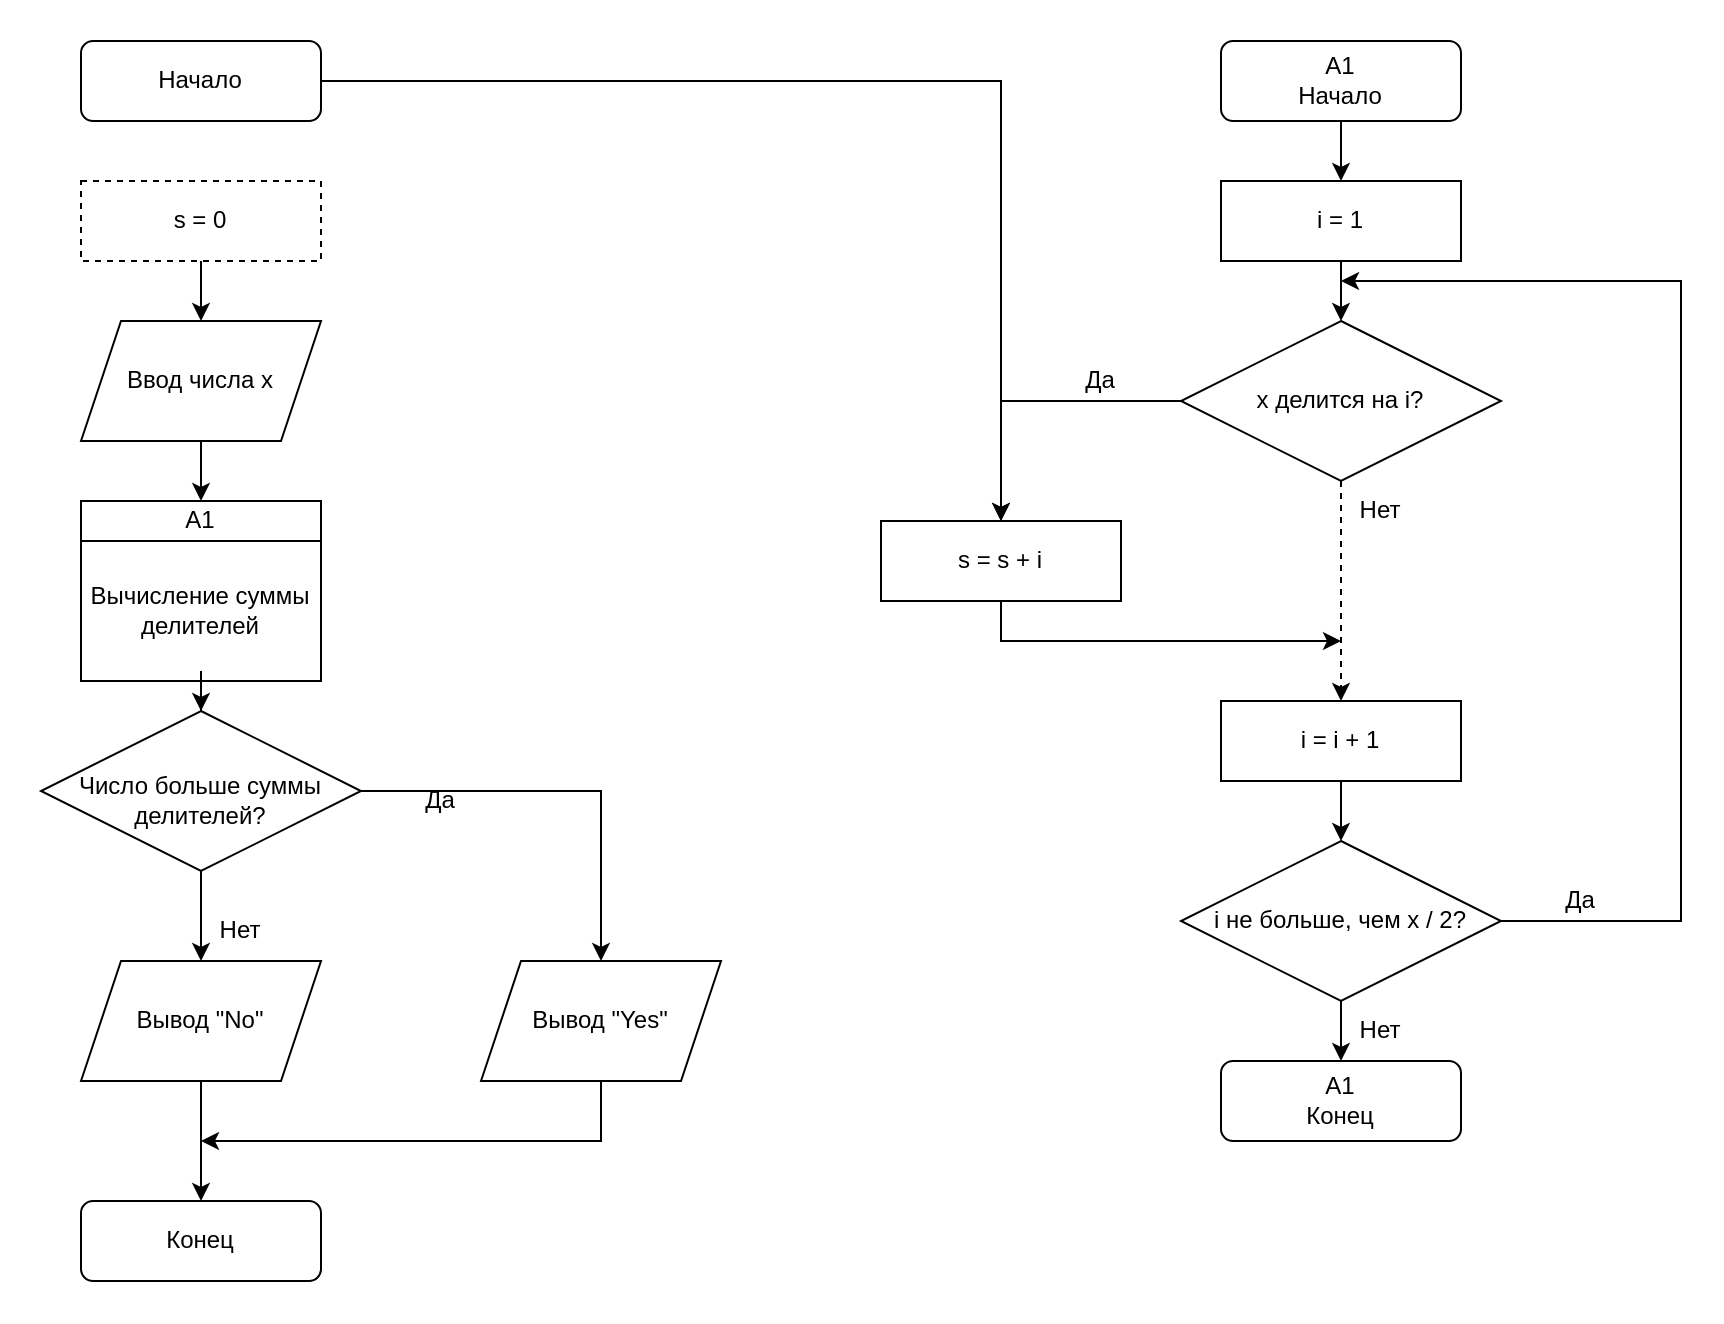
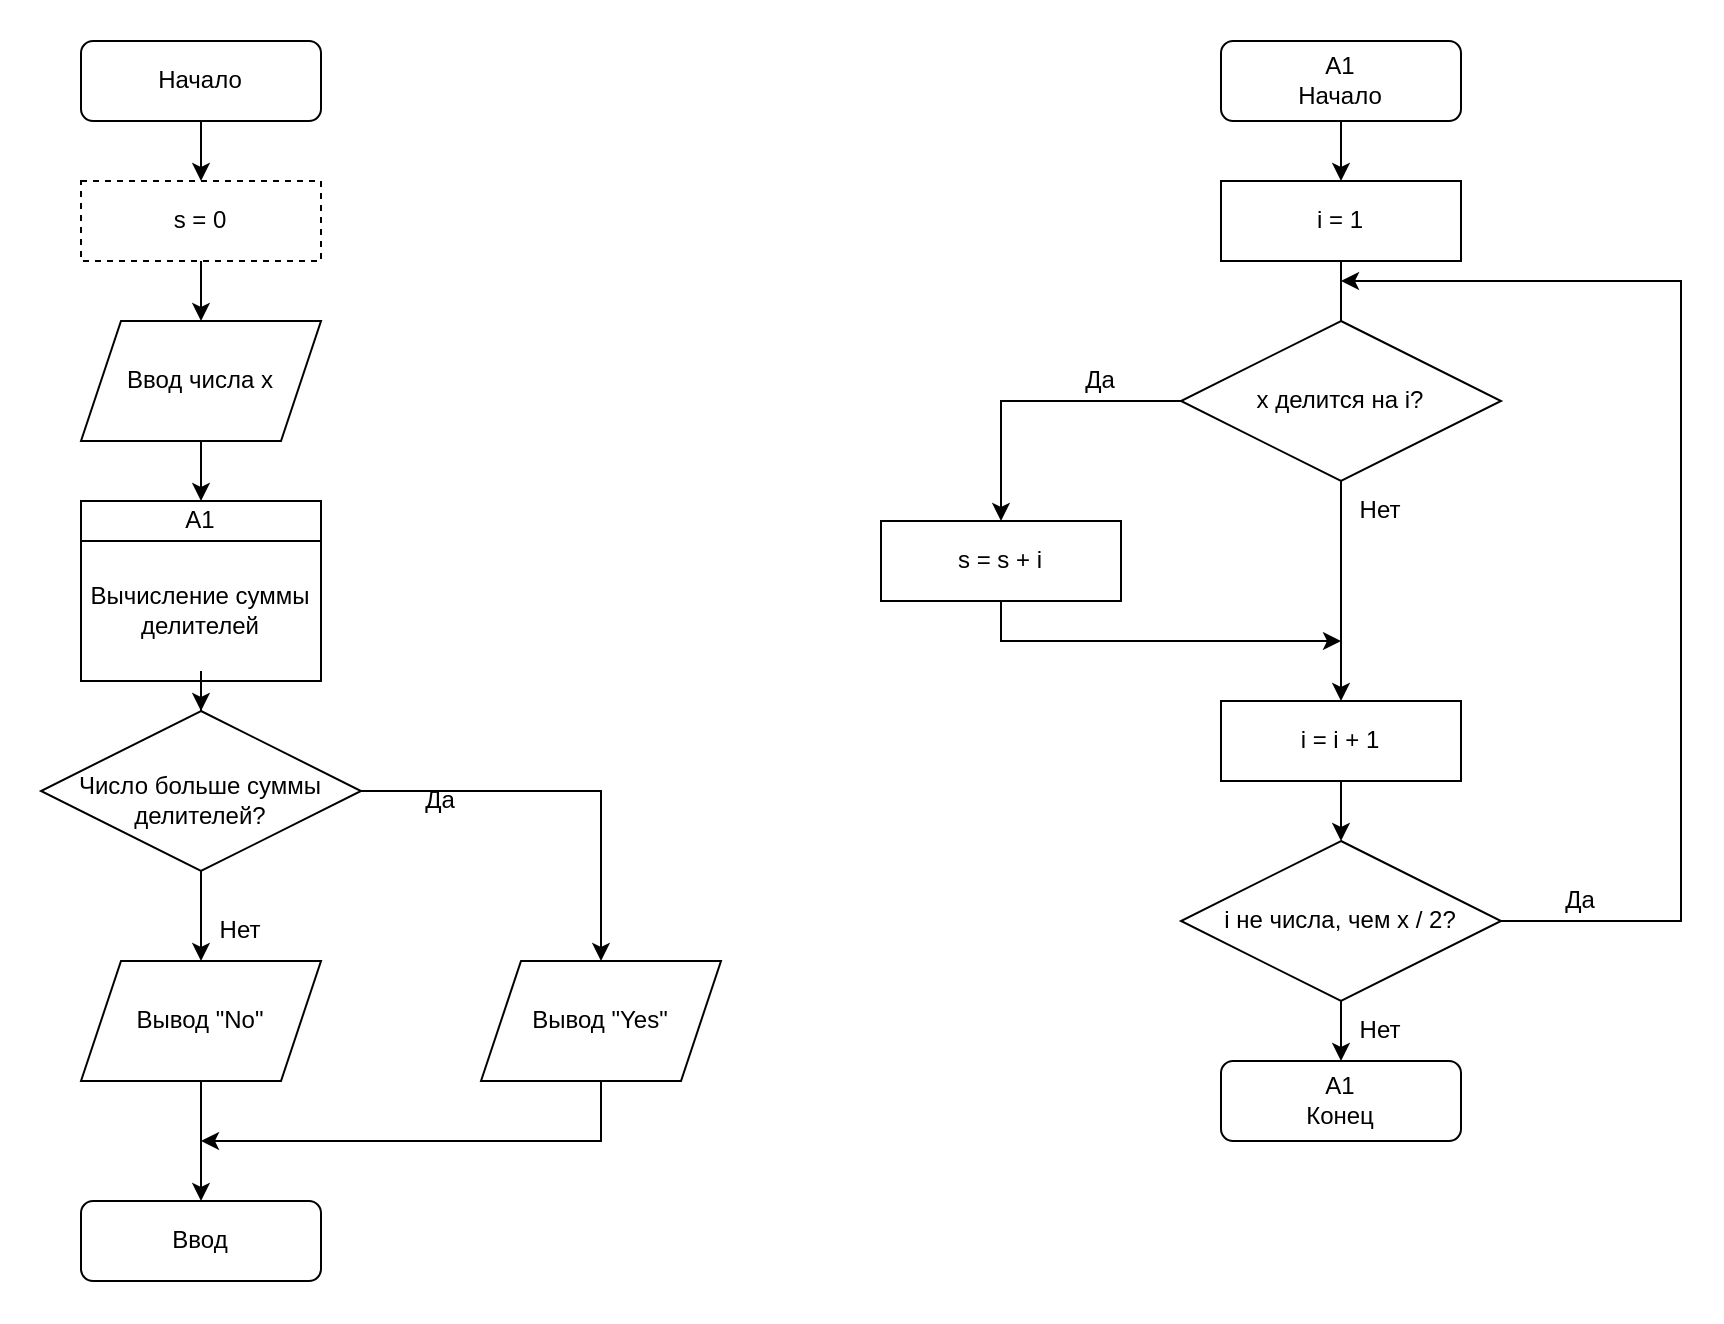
(819, 81) -> (201, 158)
(1341, 306) -> (1341, 311)
(1341, 585) -> (1341, 585)
(1341, 921) -> (1341, 921)
(201, 1241) -> (201, 1241)
